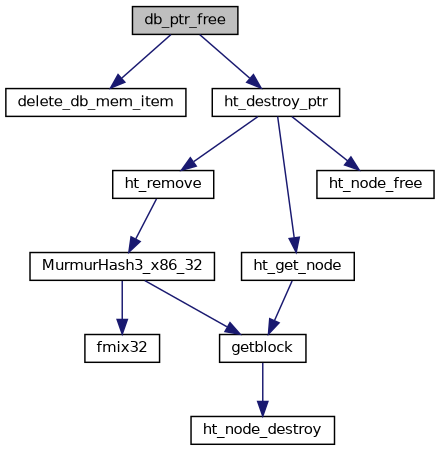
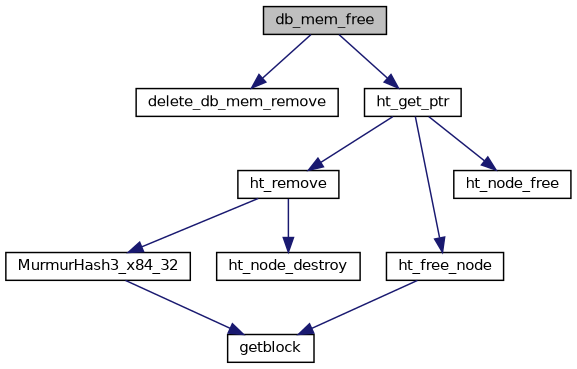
(185, 20) -> (325, 20)
(96, 102) -> (237, 102)
(276, 102) -> (413, 102)
(122, 266) -> (98, 266)
(298, 266) -> (445, 266)
(122, 348) -> none
(263, 382) -> (288, 218)
